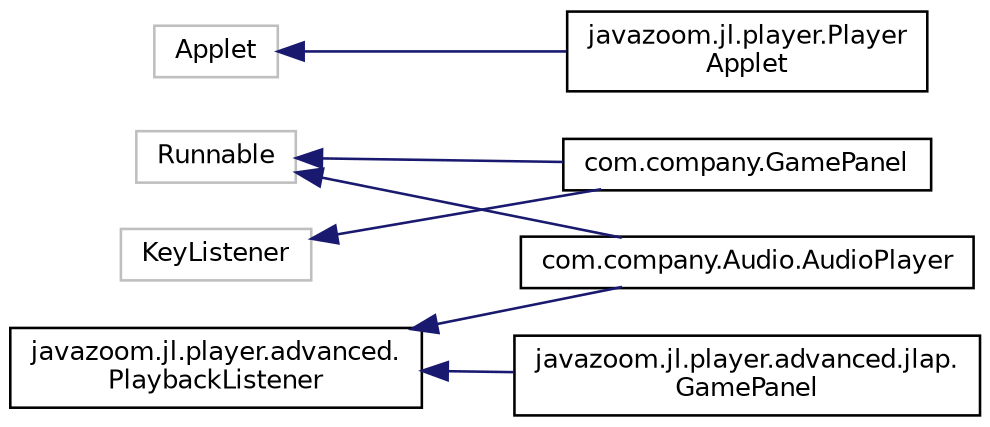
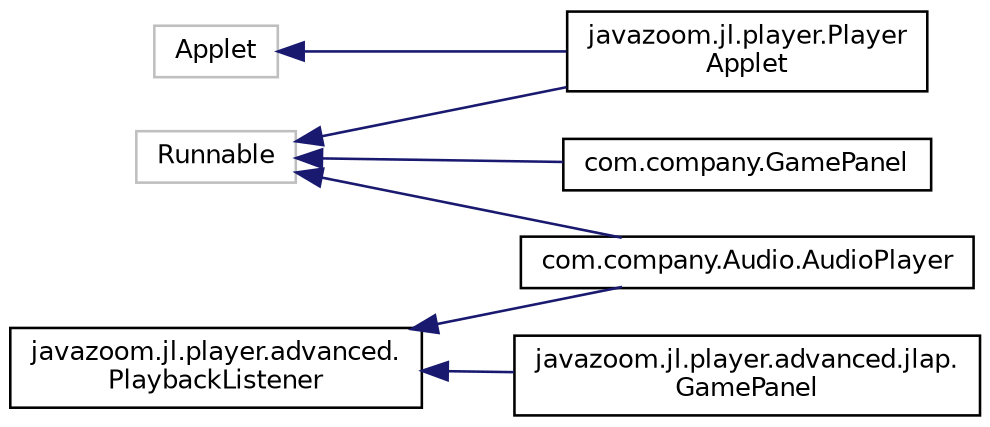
none -> (444, 112)
(216, 255) -> none
